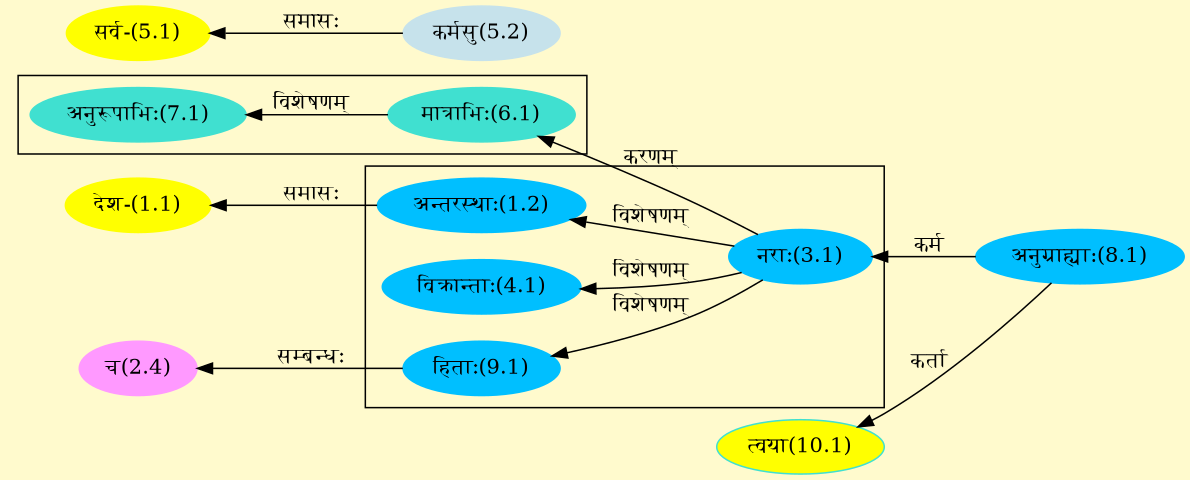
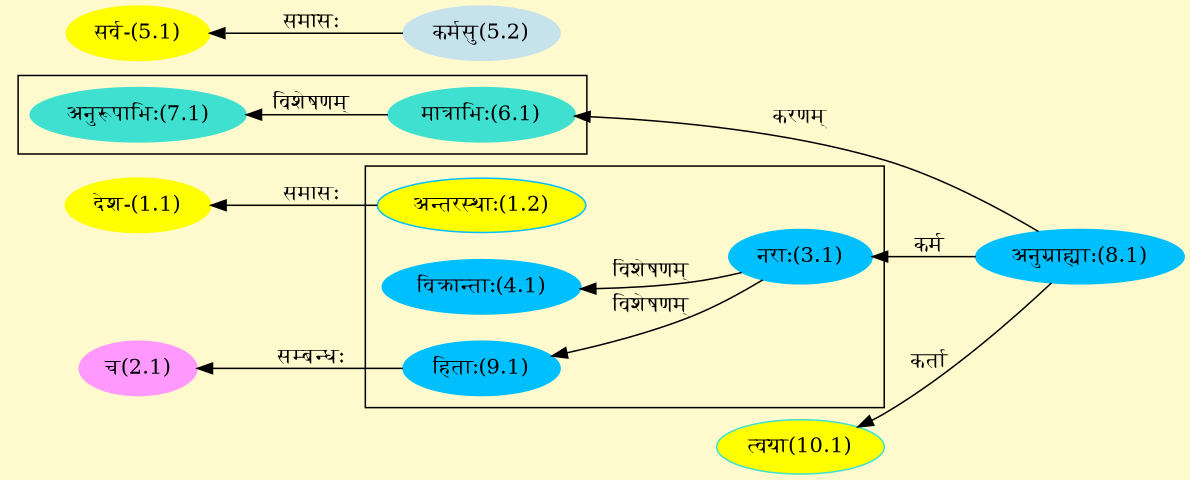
(657, 186) -> (822, 145)
(482, 205) -> (482, 205)
(660, 234) -> none
(138, 368) -> (138, 368)
